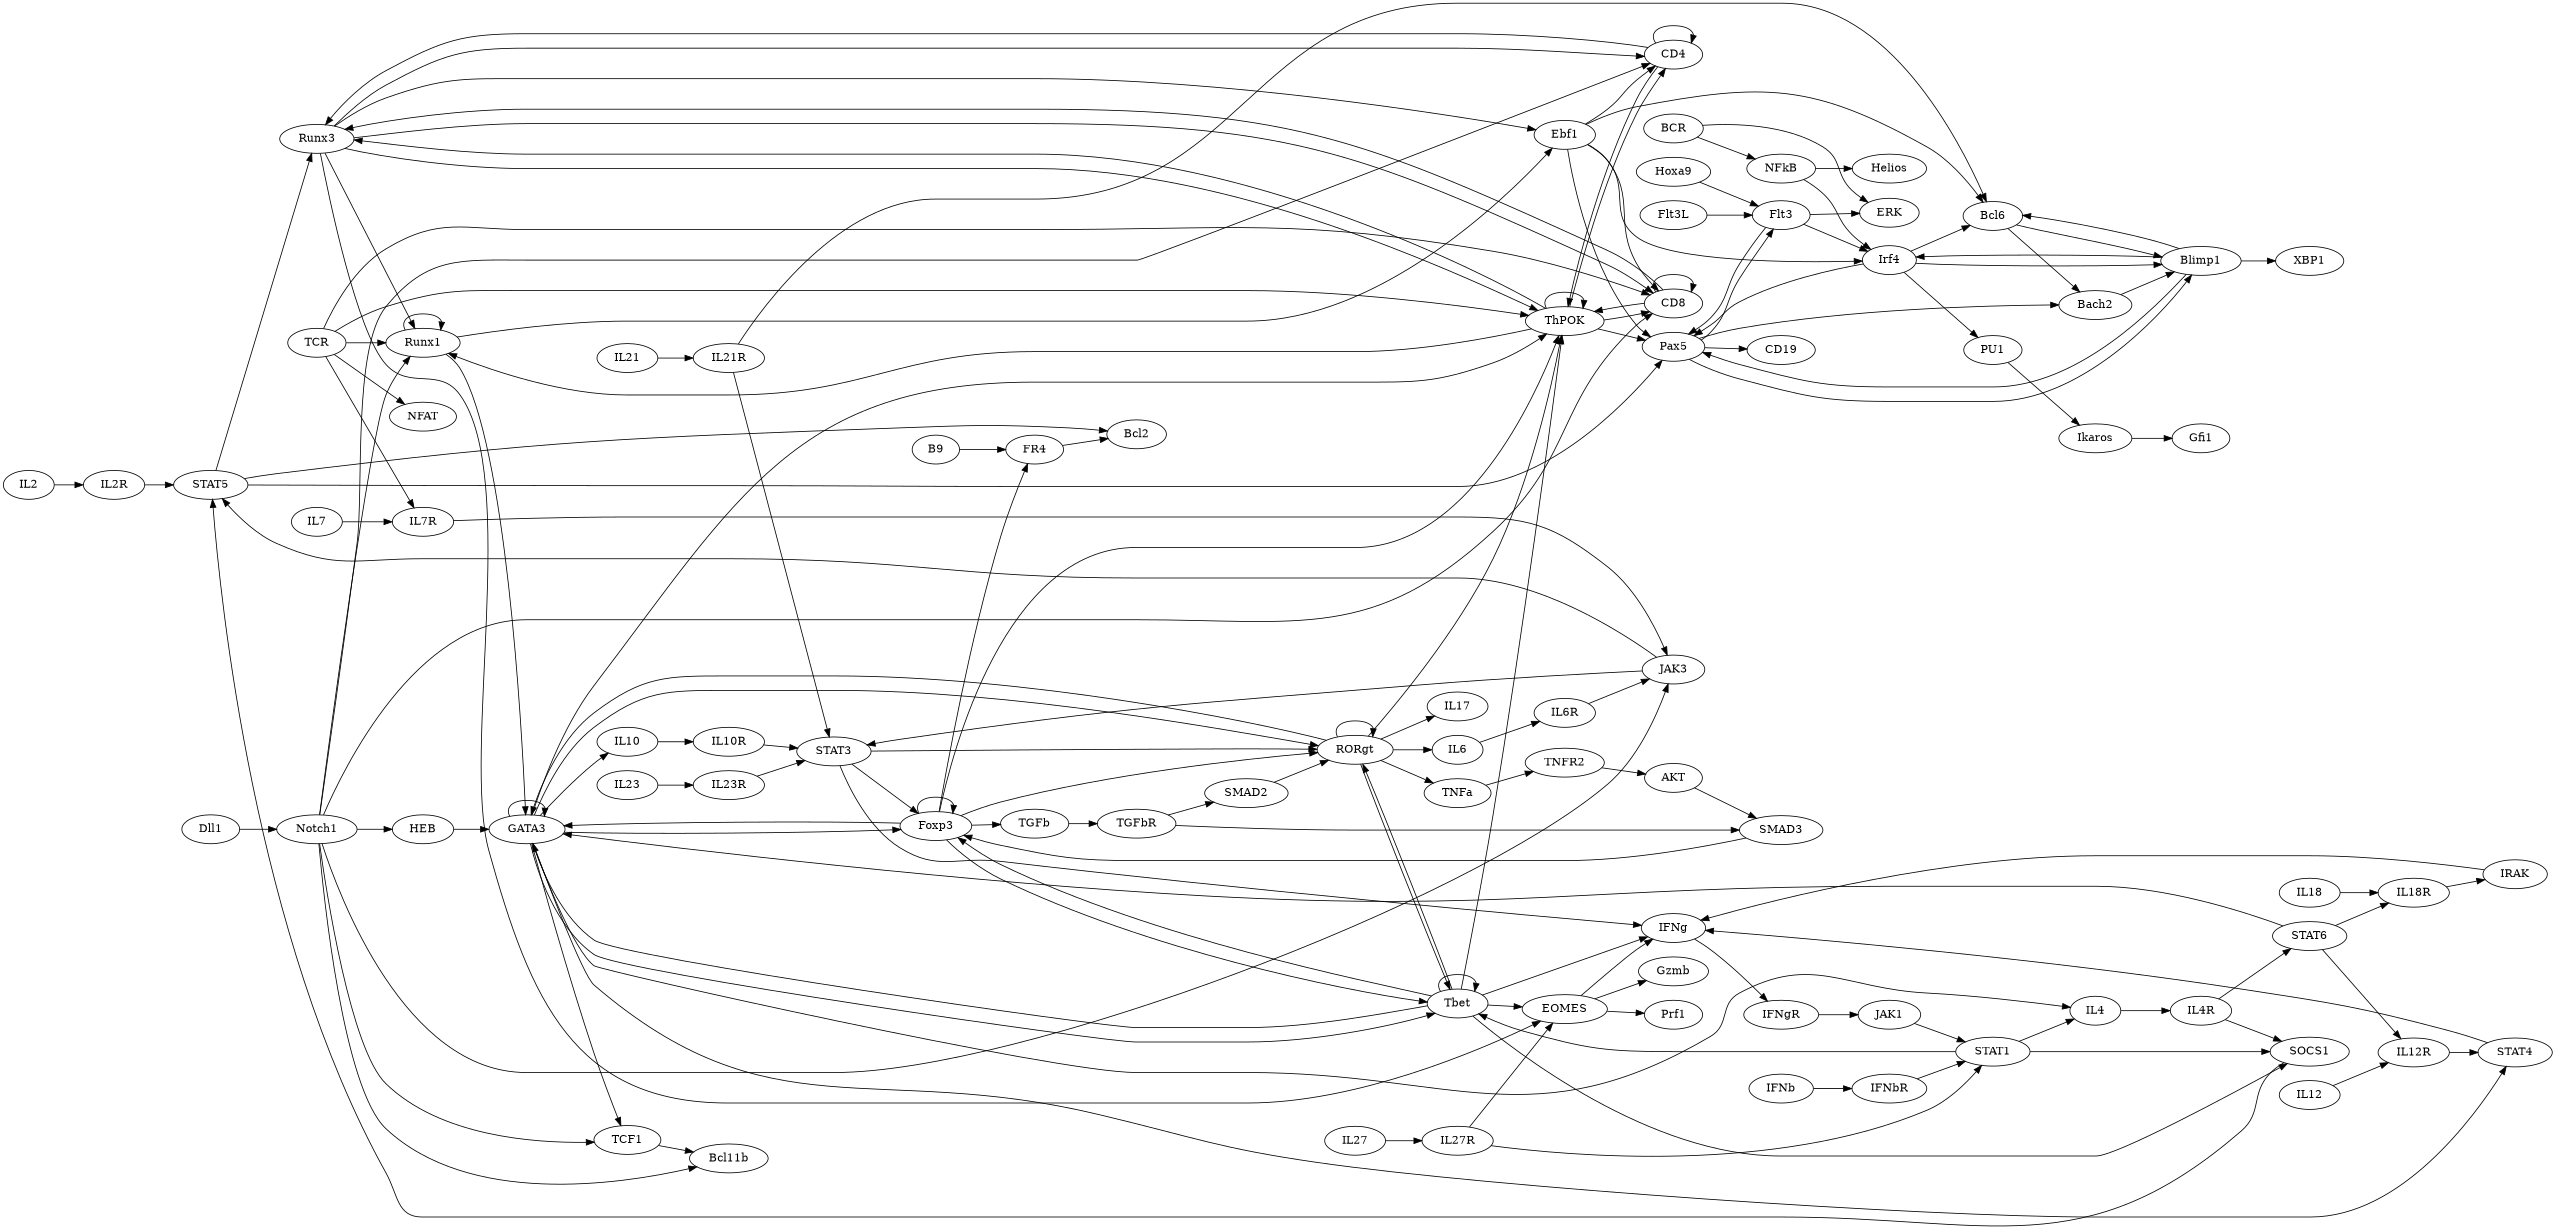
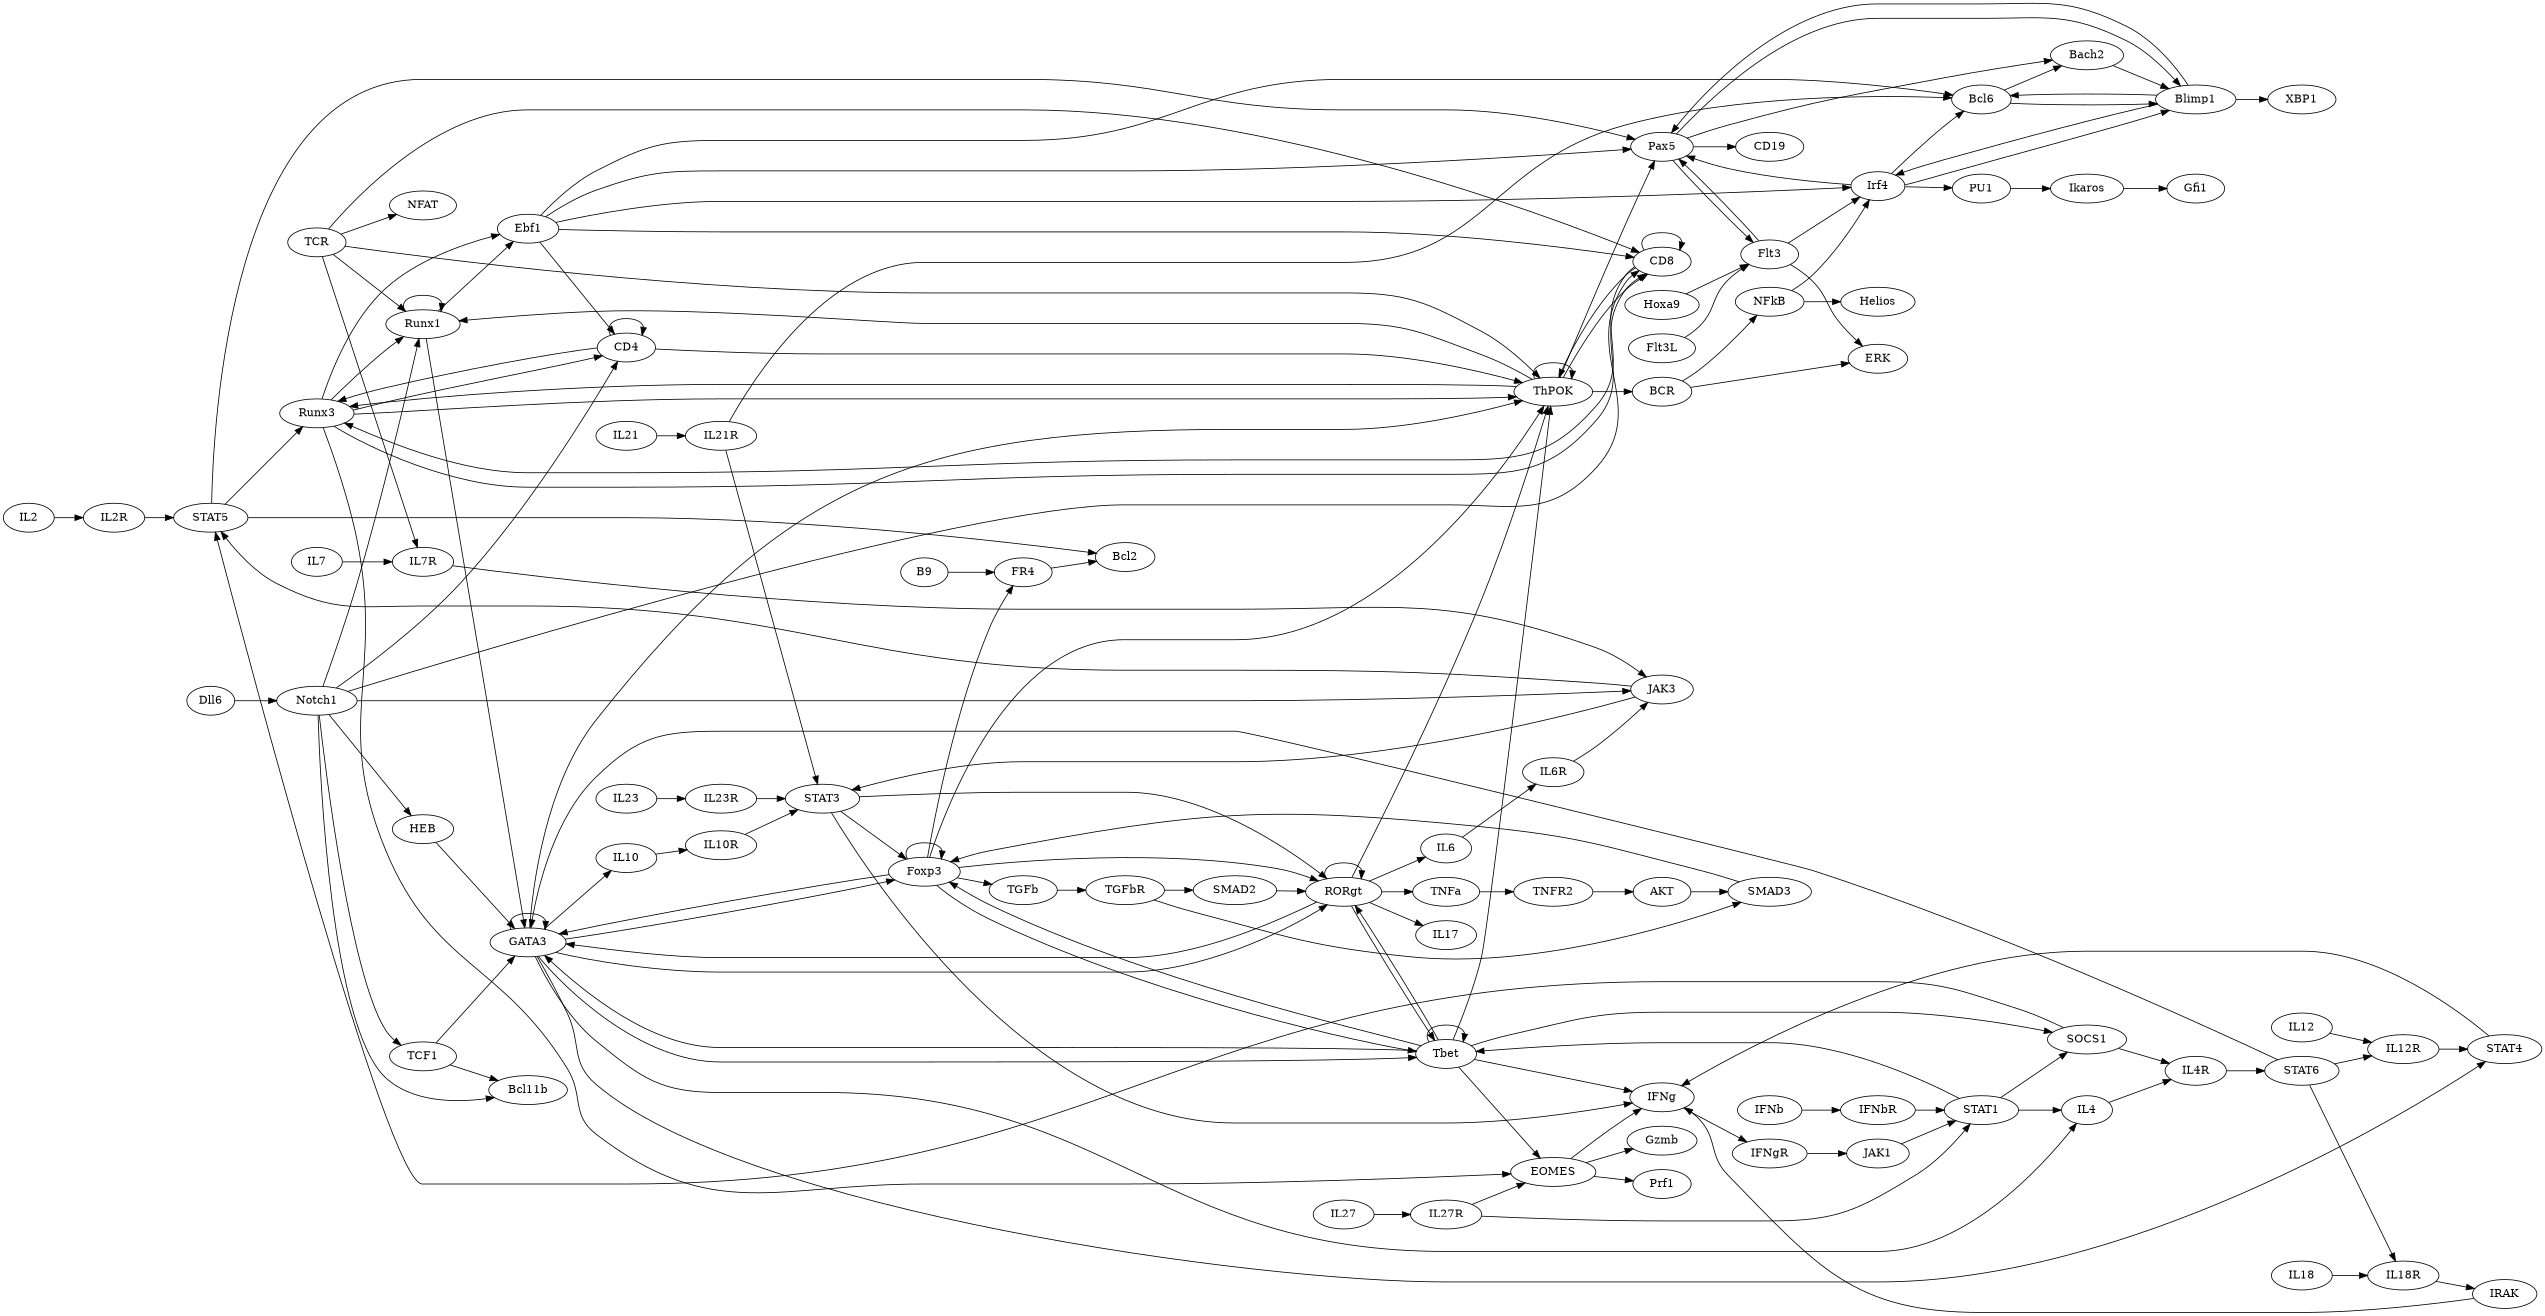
(1608, 181) -> (1608, 392)
(211, 829) -> (211, 701)
(571, 982) -> (473, 1003)
(2250, 1029) -> (2140, 1055)
